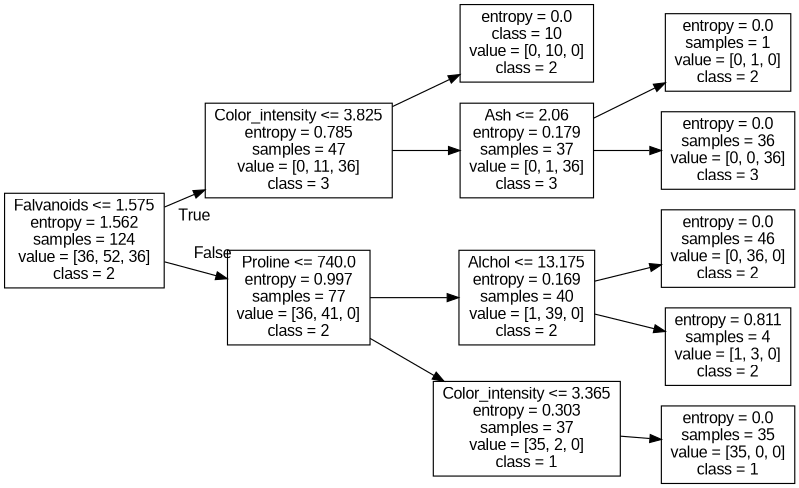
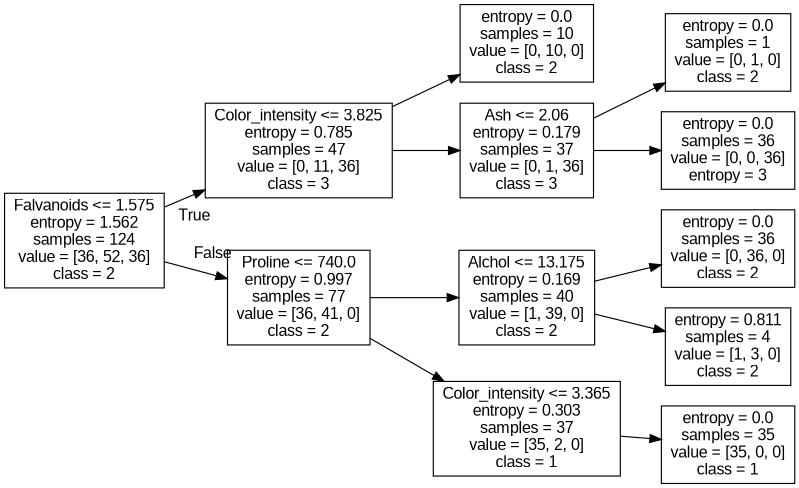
(527, 43) -> (527, 43)
(728, 151) -> (728, 151)
(728, 249) -> (728, 249)
